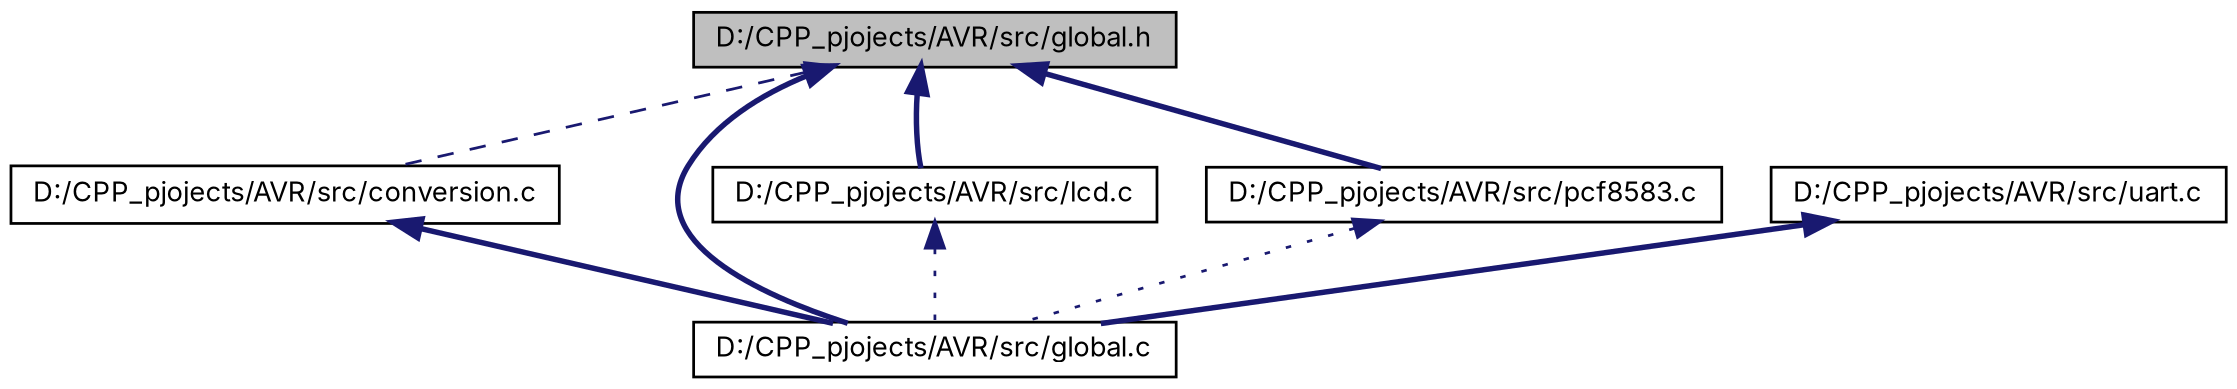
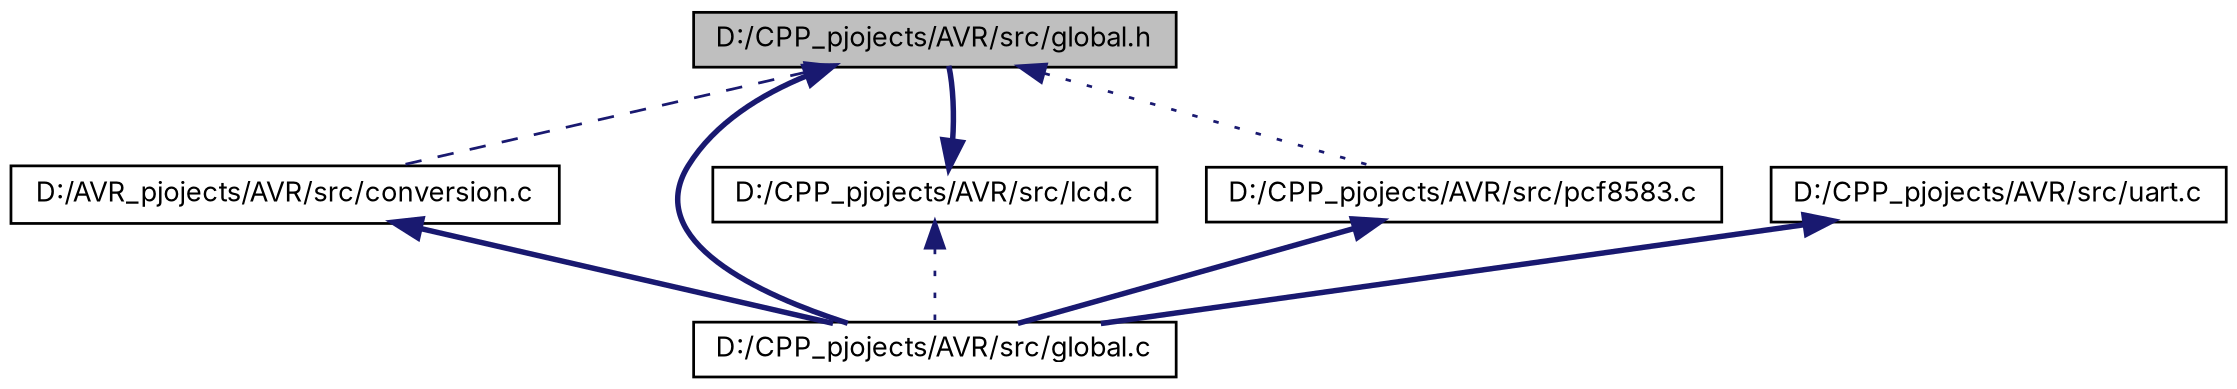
(1213, 121) -> (1213, 121)
(917, 131) -> (953, 103)
(285, 195) -> (285, 195)
(1186, 276) -> (1186, 276)
